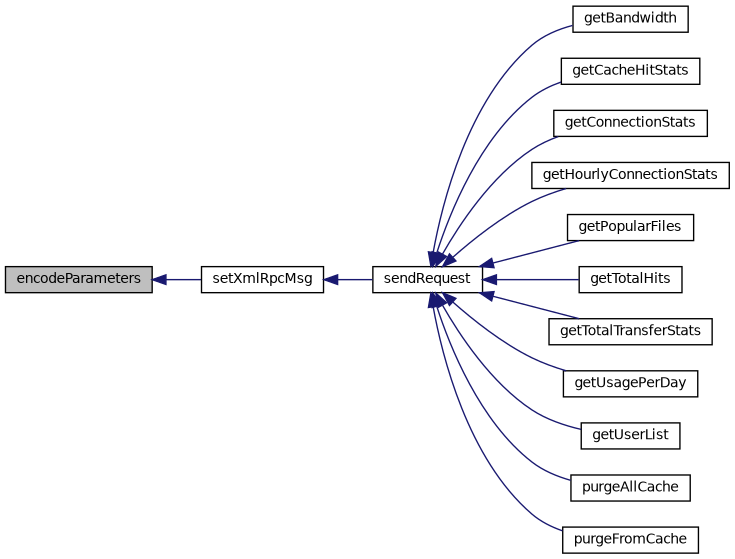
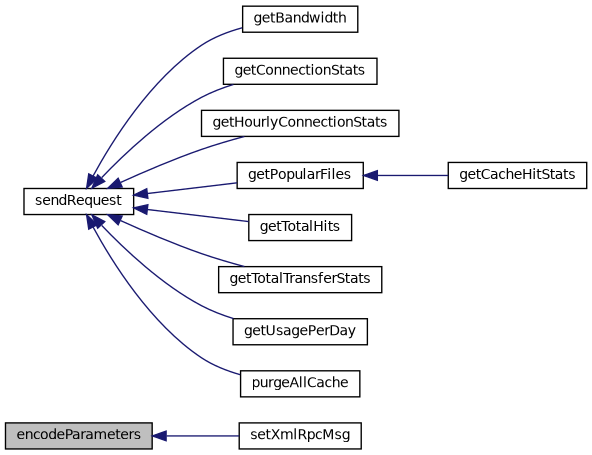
(482, 154) -> (413, 175)
(355, 280) -> none
(631, 436) -> none
(631, 540) -> none
